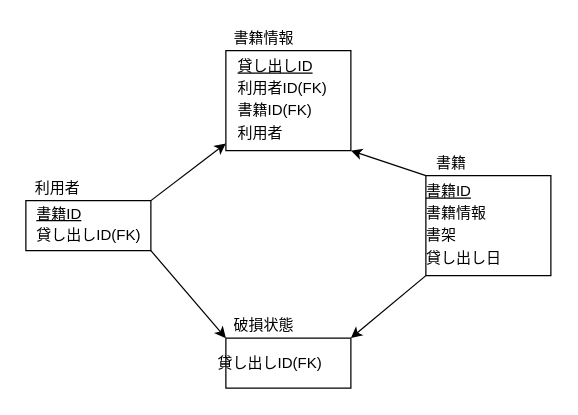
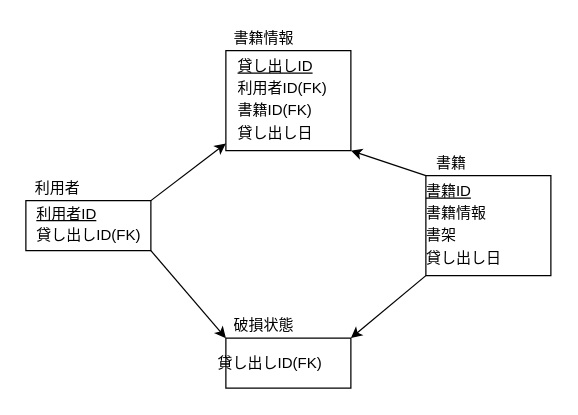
(283, 101) -> (283, 101)
(89, 226) -> (89, 226)
